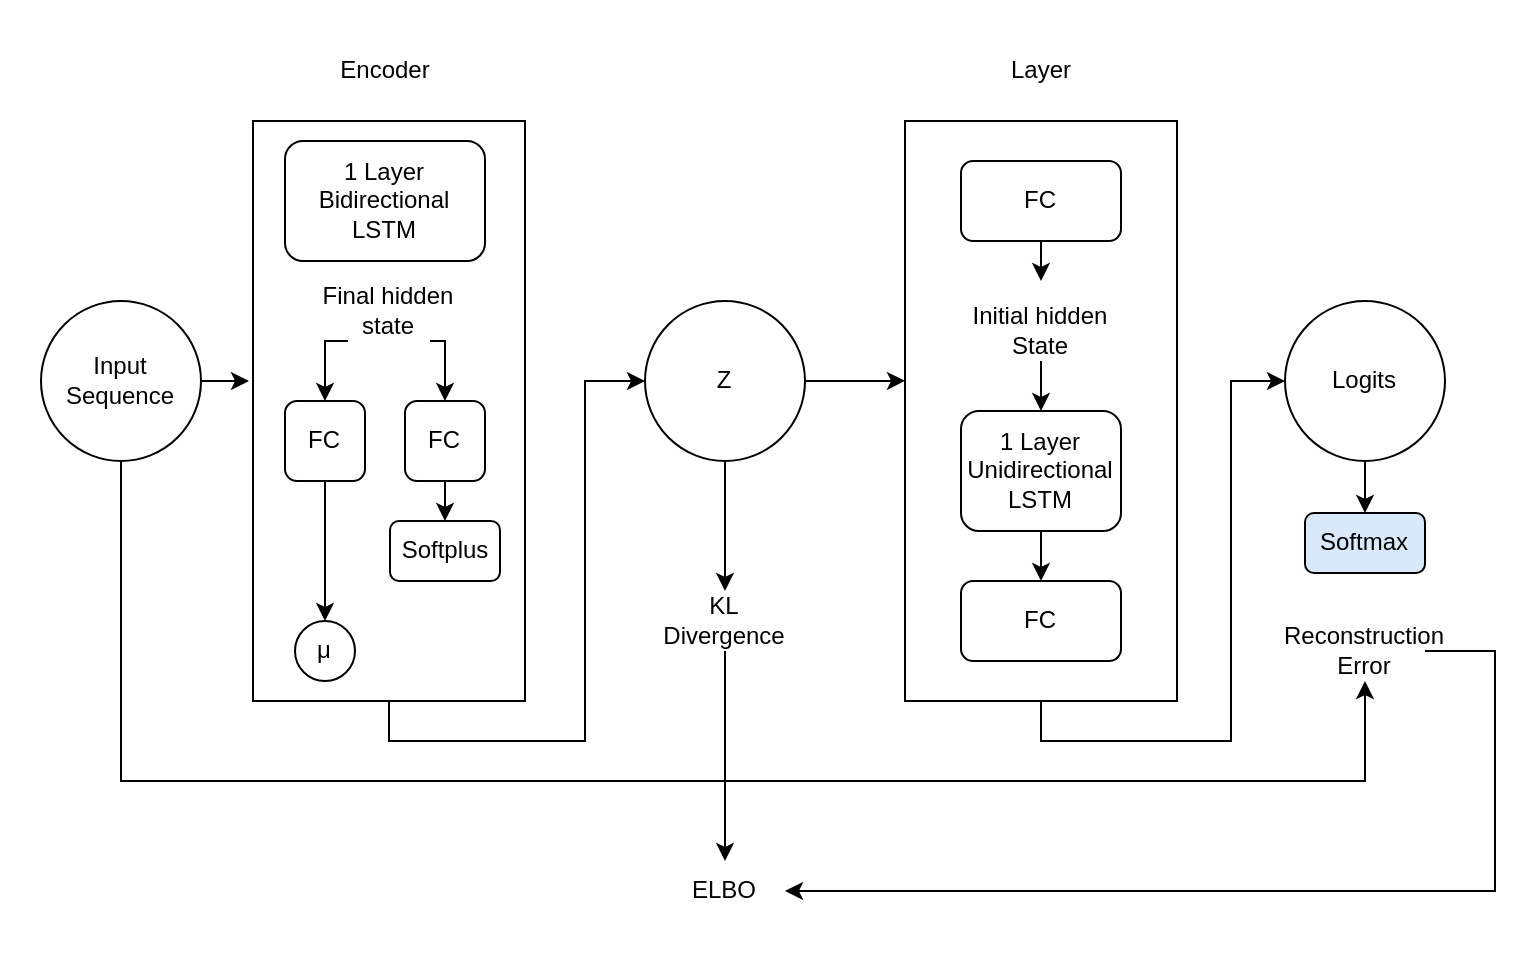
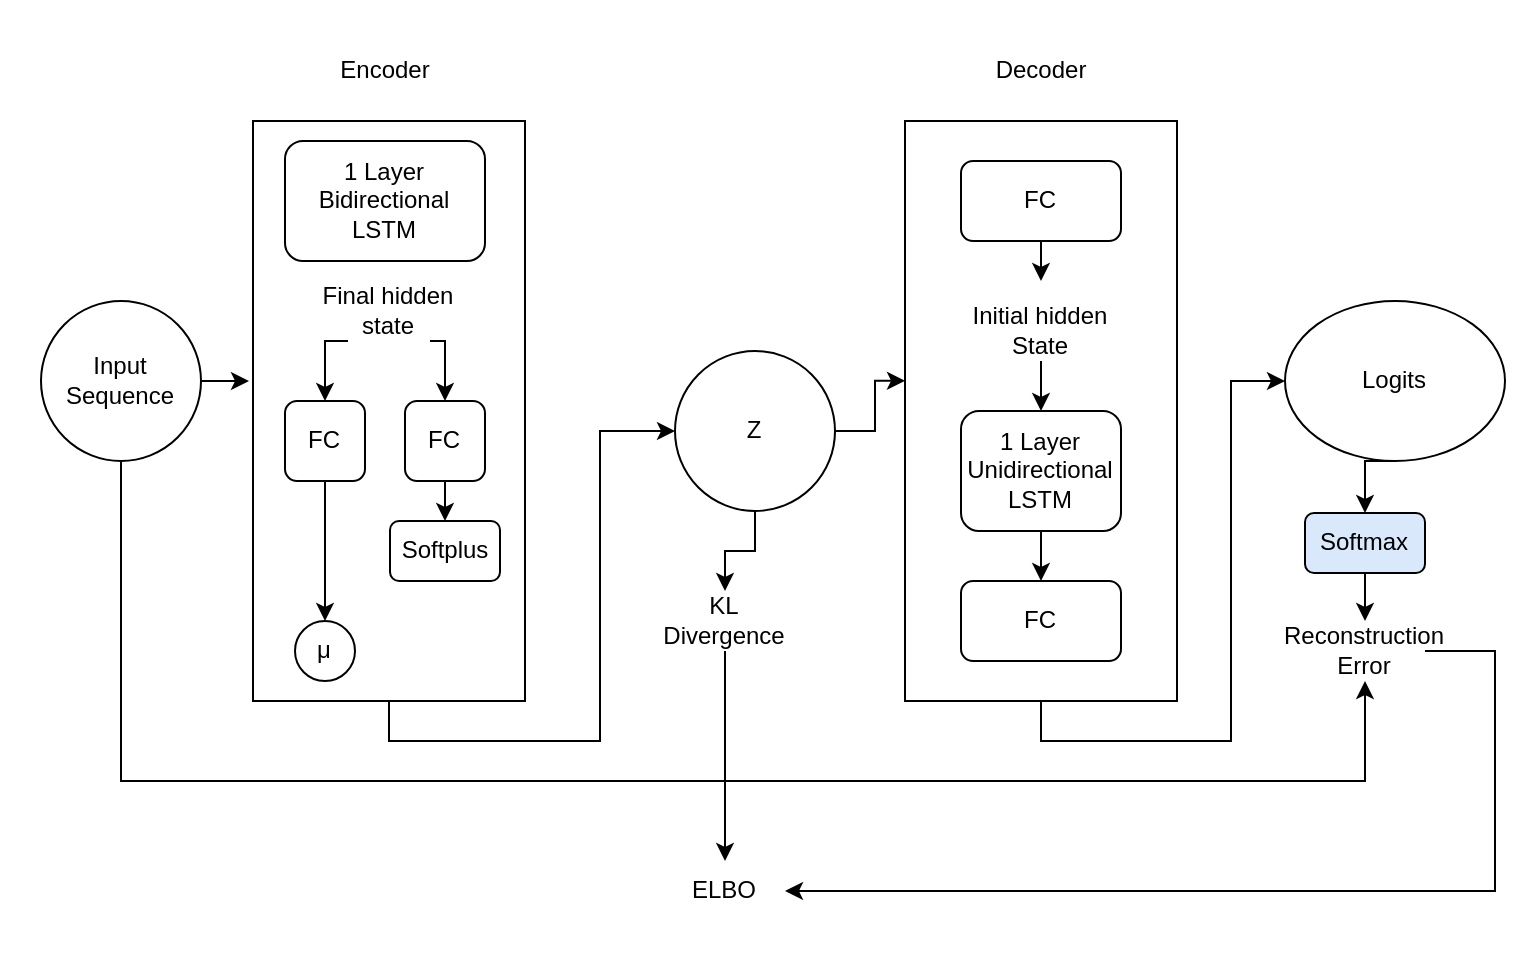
(1042, 71) -> (1042, 71)
(725, 381) -> (755, 431)
(1365, 381) -> (1395, 381)
none -> (1365, 590)
